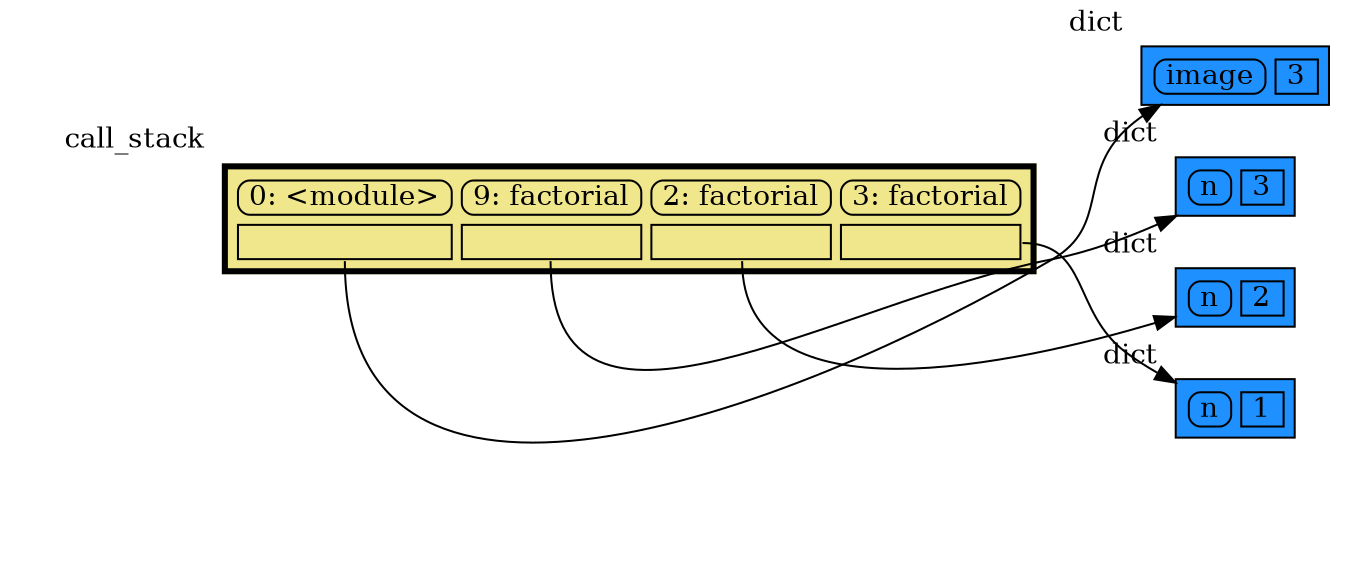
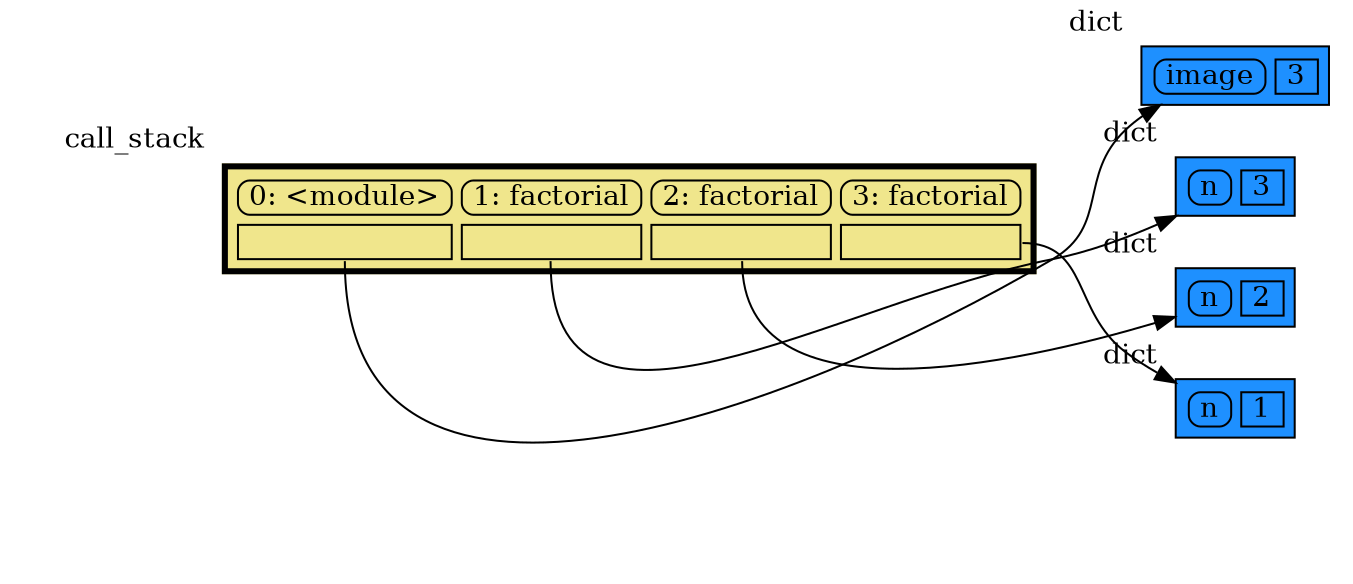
(552, 197) -> (552, 197)
